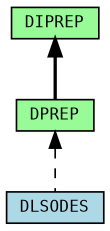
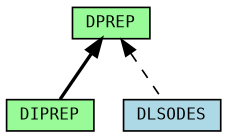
(55, 78) -> (76, 76)
